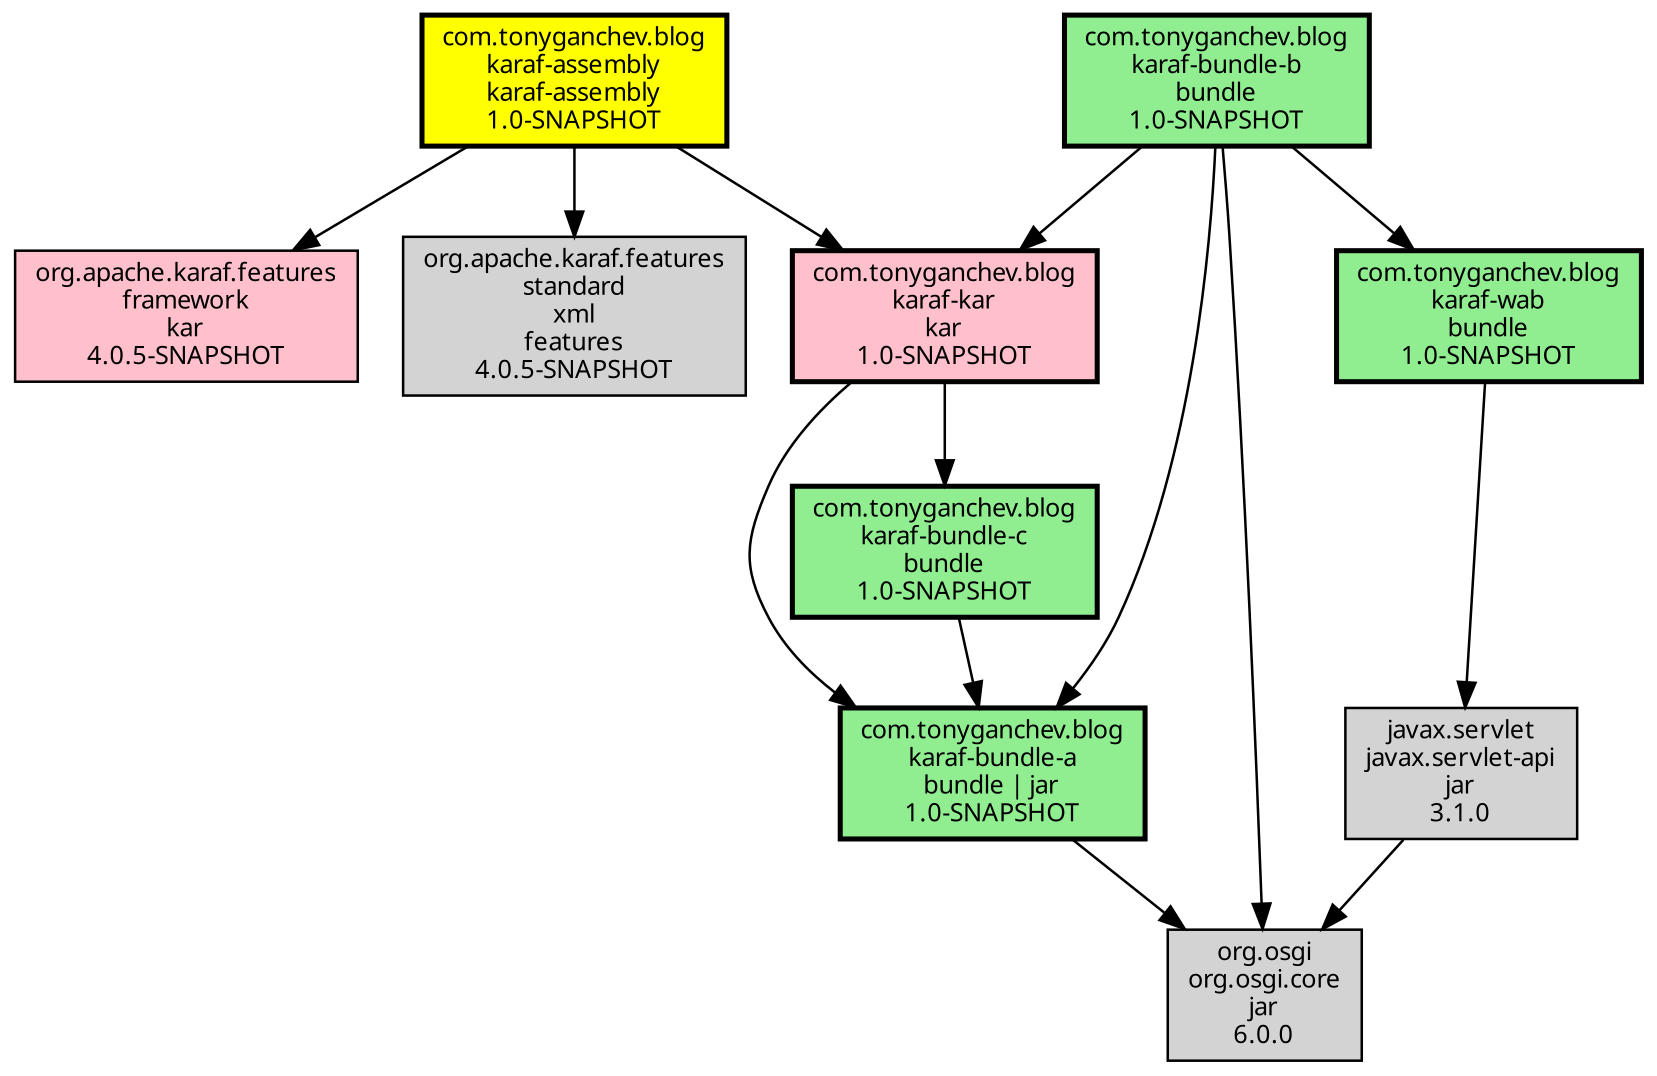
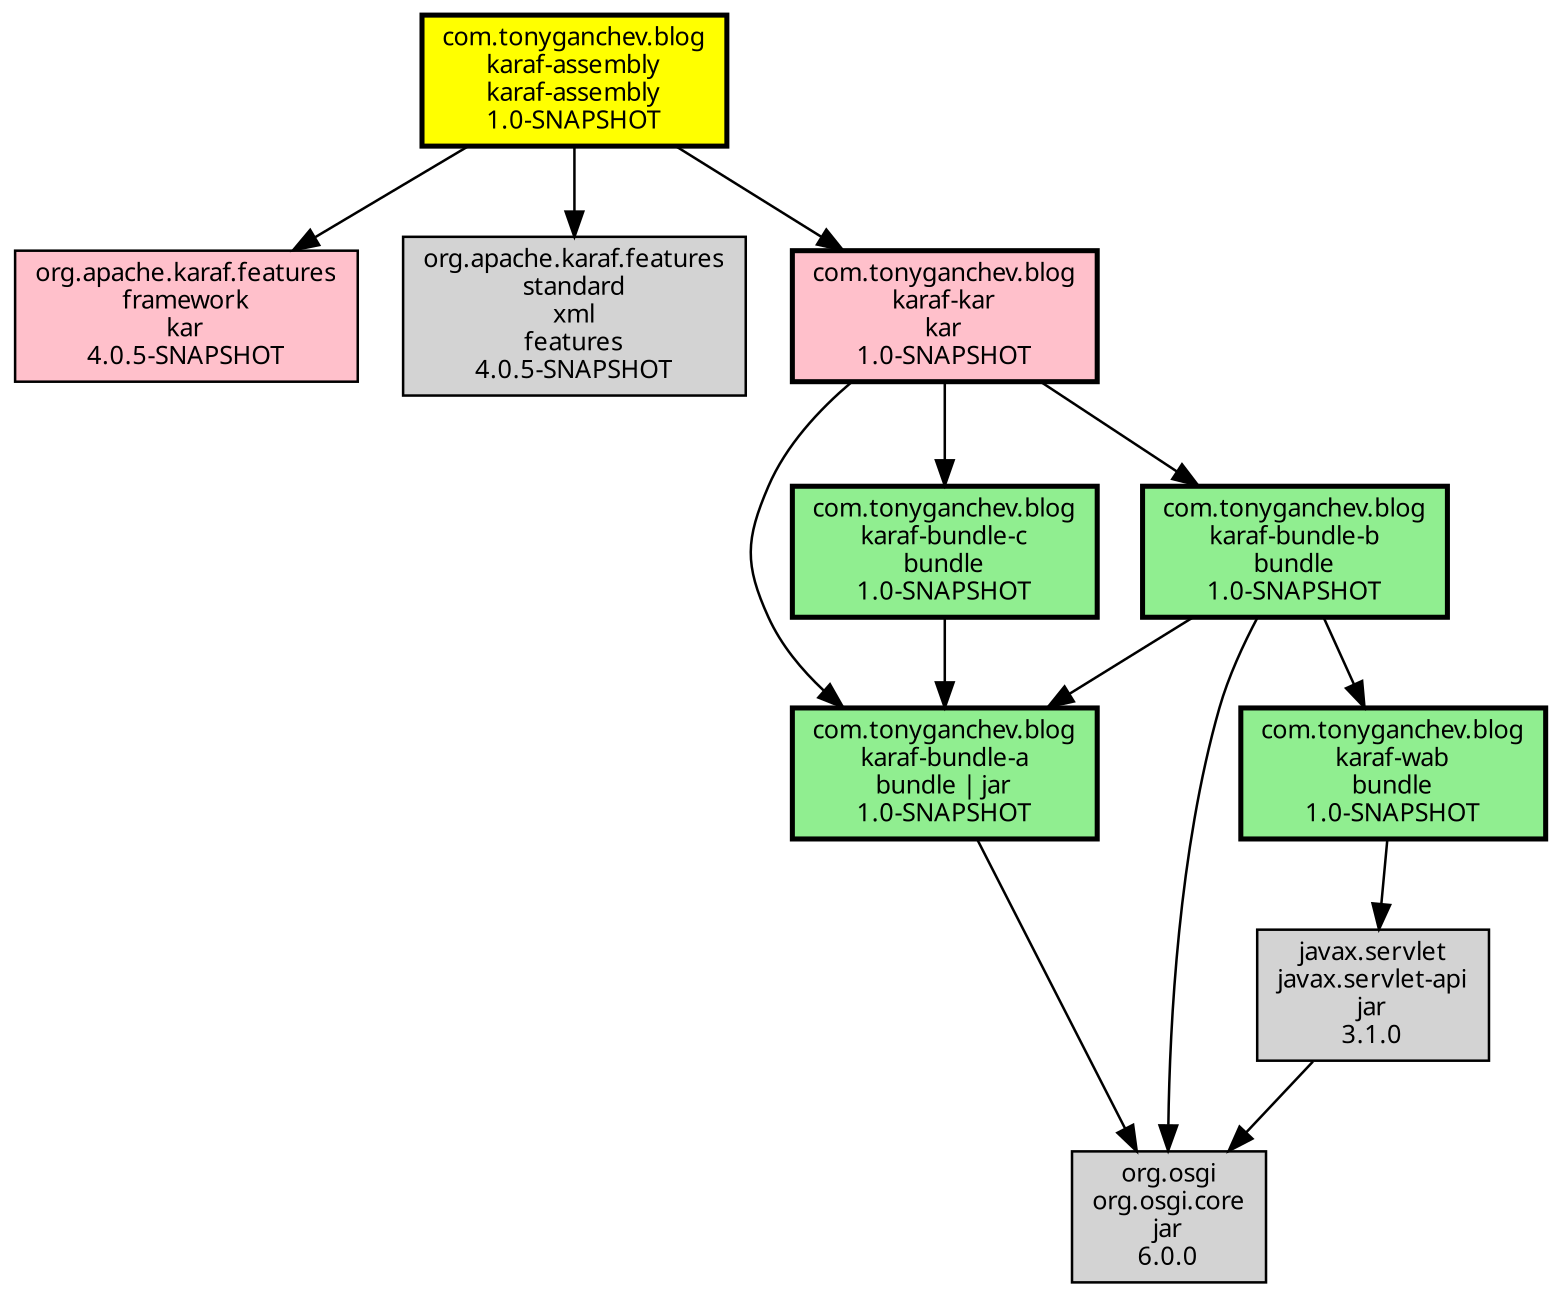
(1091, 190) -> (1109, 427)
